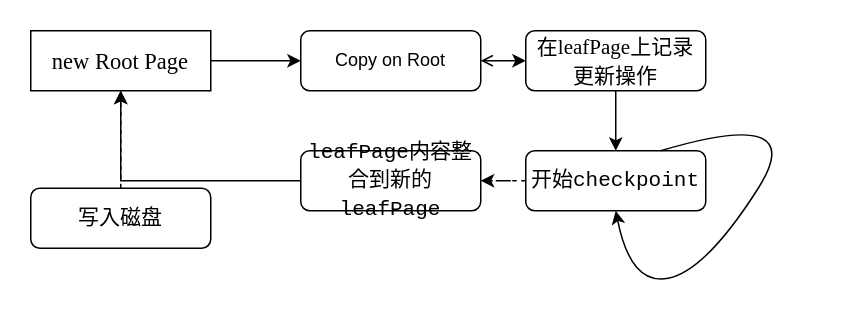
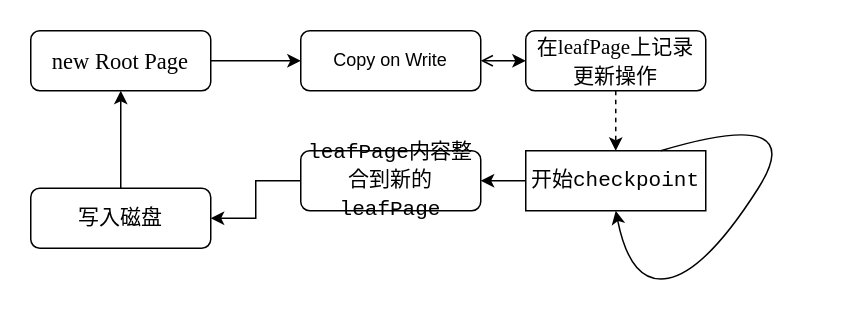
(121, 61) -> (121, 61)
(391, 61) -> (391, 61)
(616, 115) -> (616, 115)
(190, 181) -> (256, 216)
(516, 181) -> (516, 181)
(616, 181) -> (616, 181)
(121, 184) -> (121, 184)
